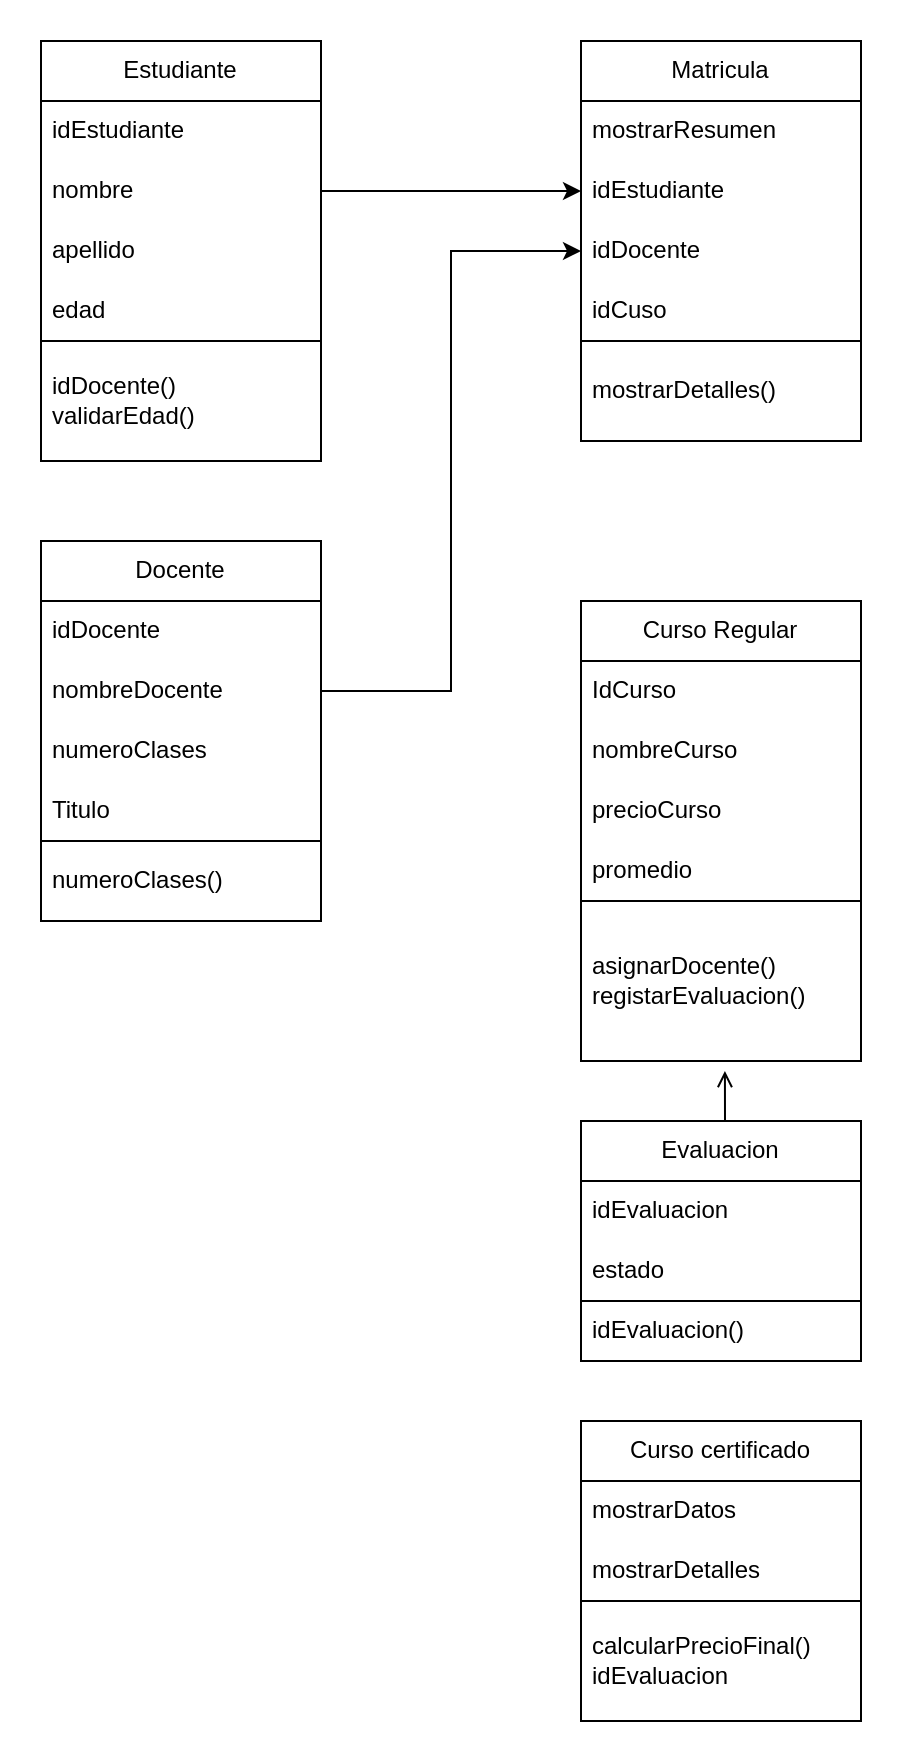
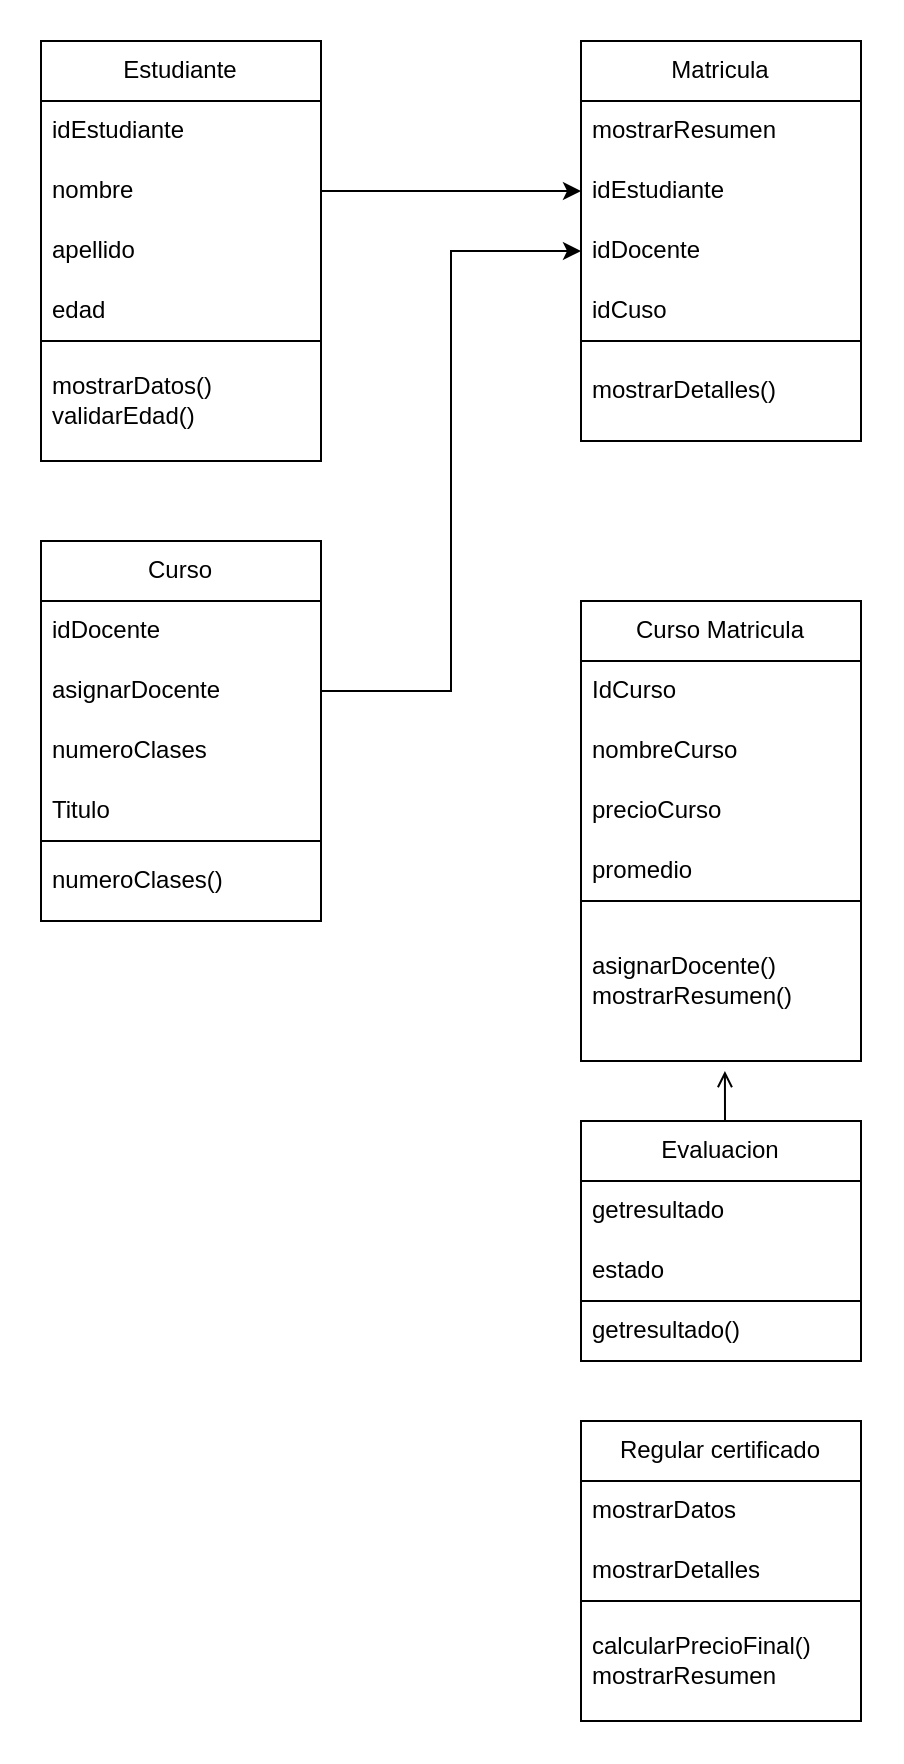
(134, 401) -> (147, 401)
(181, 571) -> (181, 571)
(721, 631) -> (721, 631)
(140, 691) -> (144, 691)
(718, 981) -> (701, 981)
(664, 1211) -> (671, 1211)
(678, 1331) -> (684, 1331)
(721, 1451) -> (721, 1451)
(719, 1661) -> (719, 1661)
